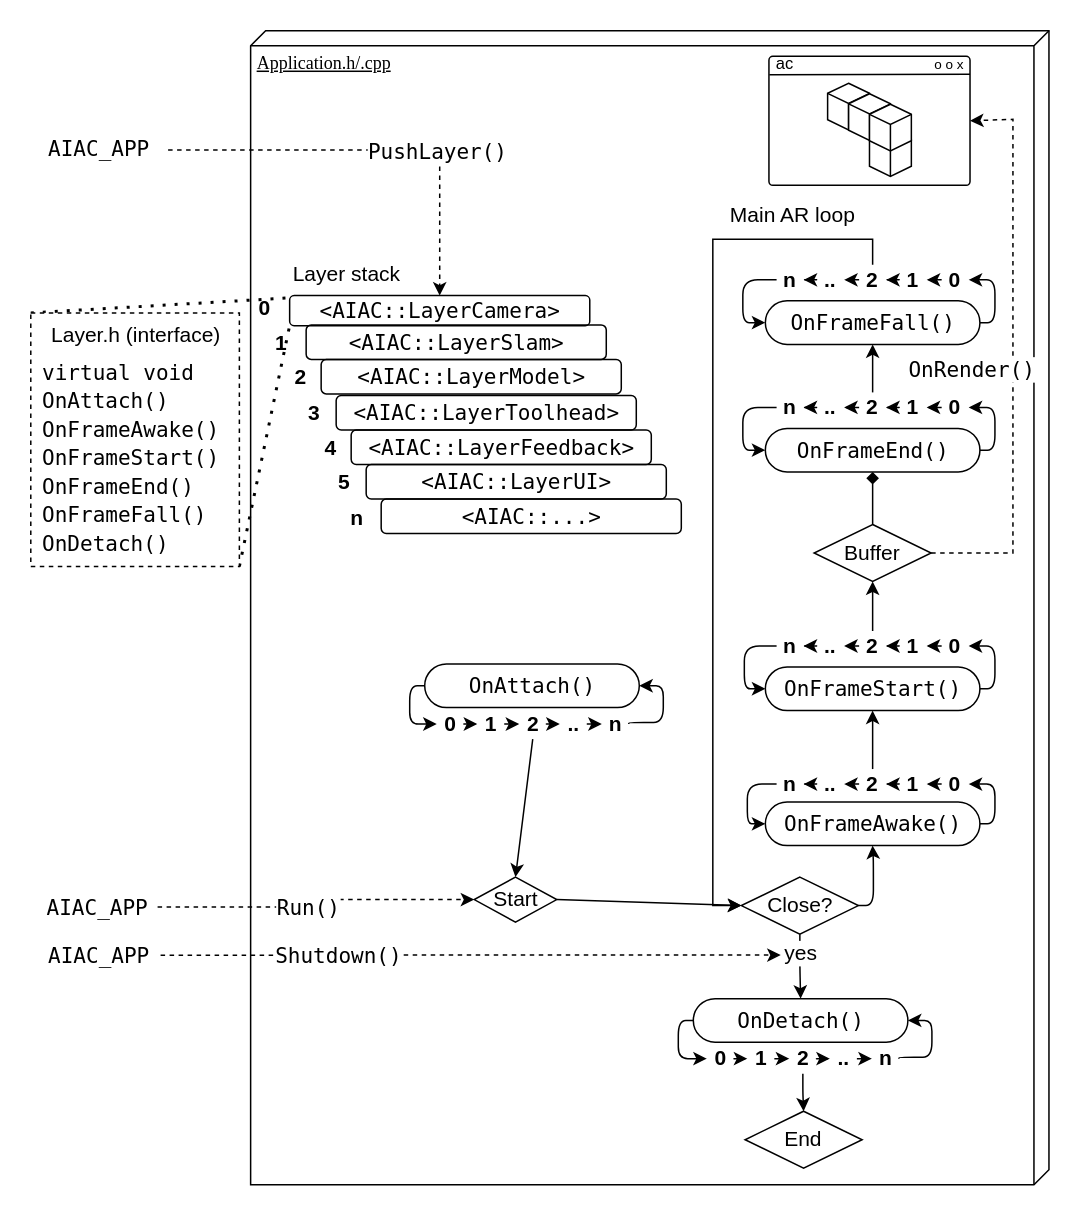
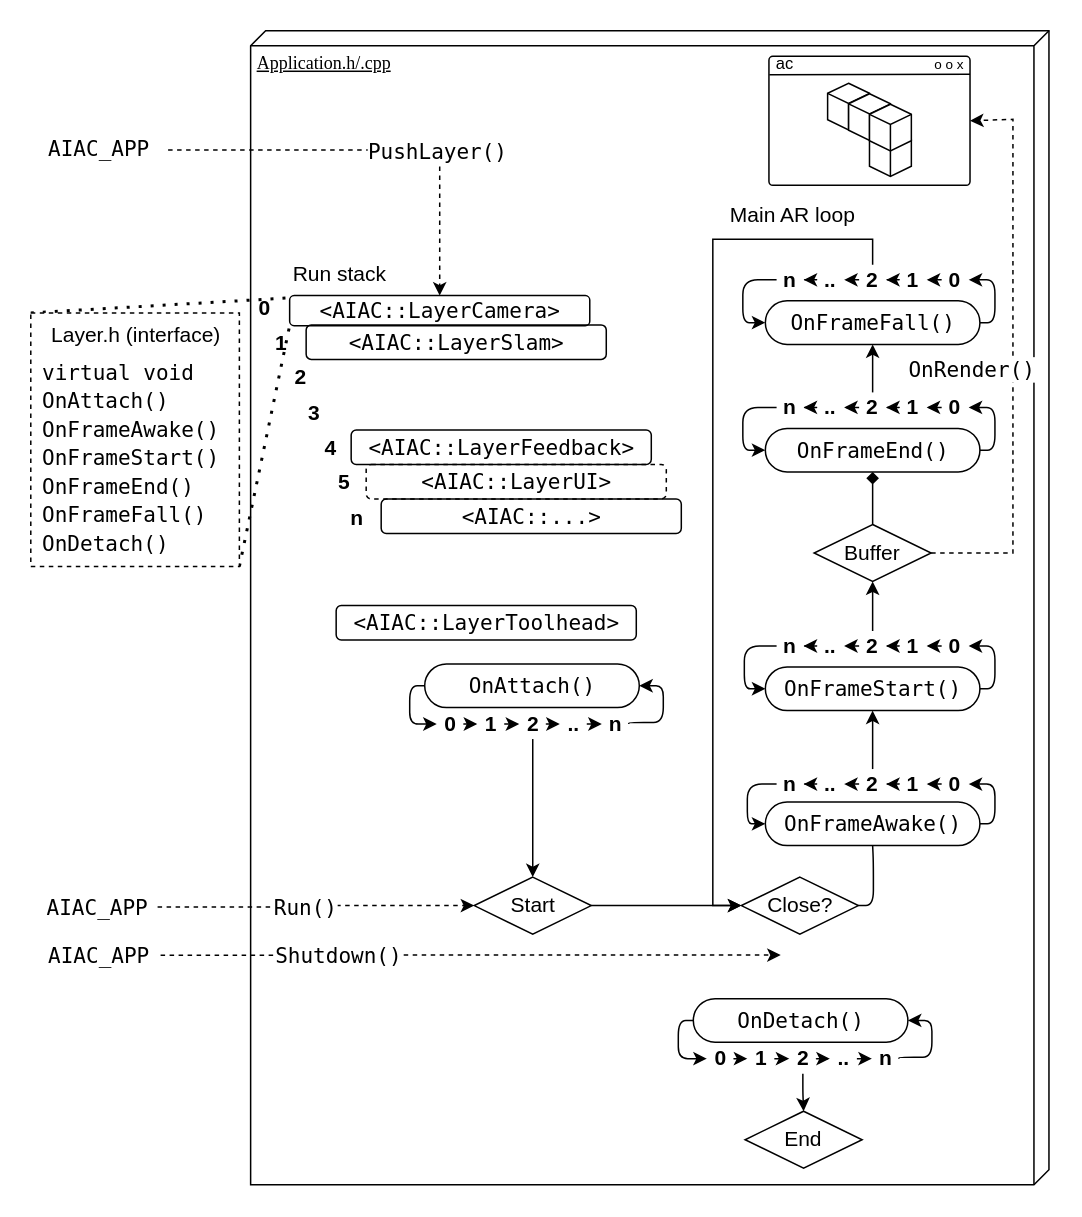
(351, 274) -> (340, 274)
(471, 377) -> none
(486, 413) -> (486, 623)
(516, 482) -> (516, 482)
(873, 857) -> (873, 852)
(515, 899) -> (533, 905)
(800, 961) -> none
